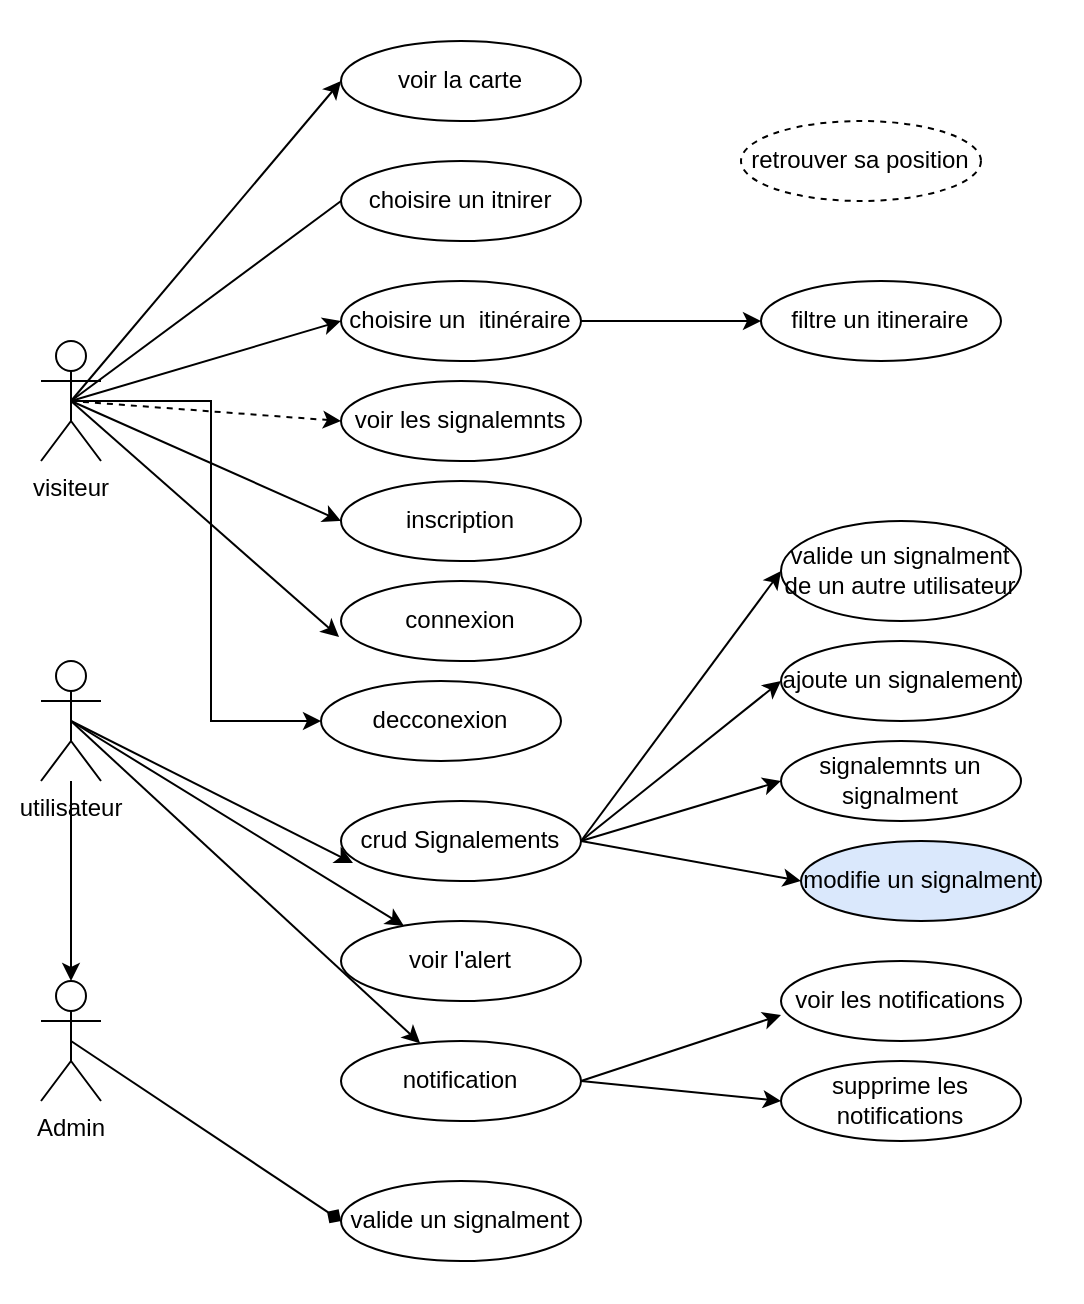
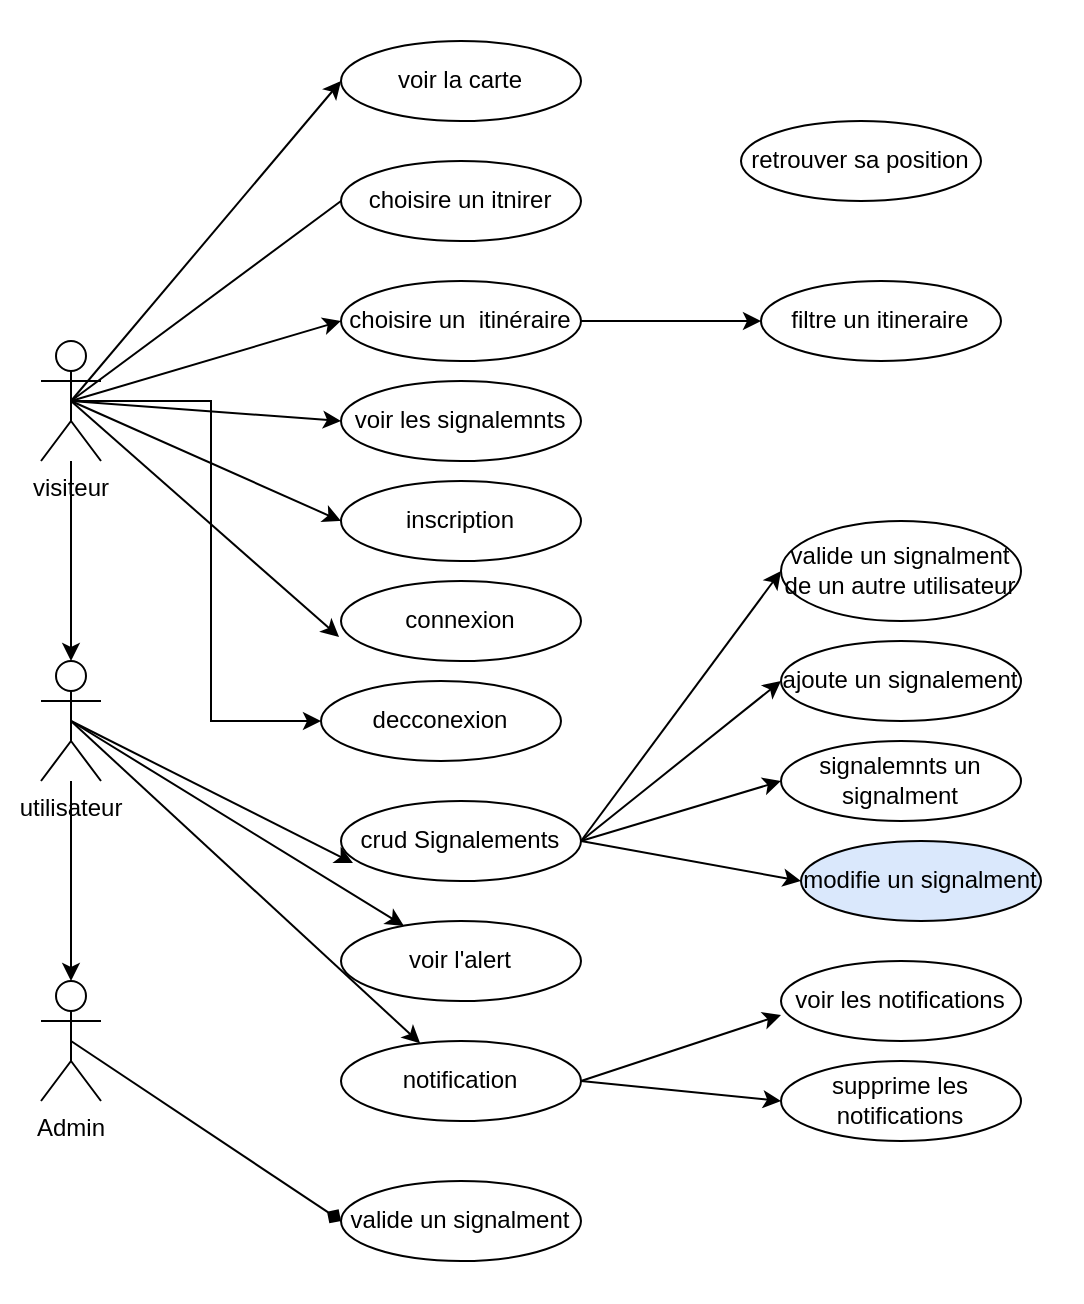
(861, 161) -> (861, 161)
(221, 412) -> (221, 412)
none -> (71, 570)
